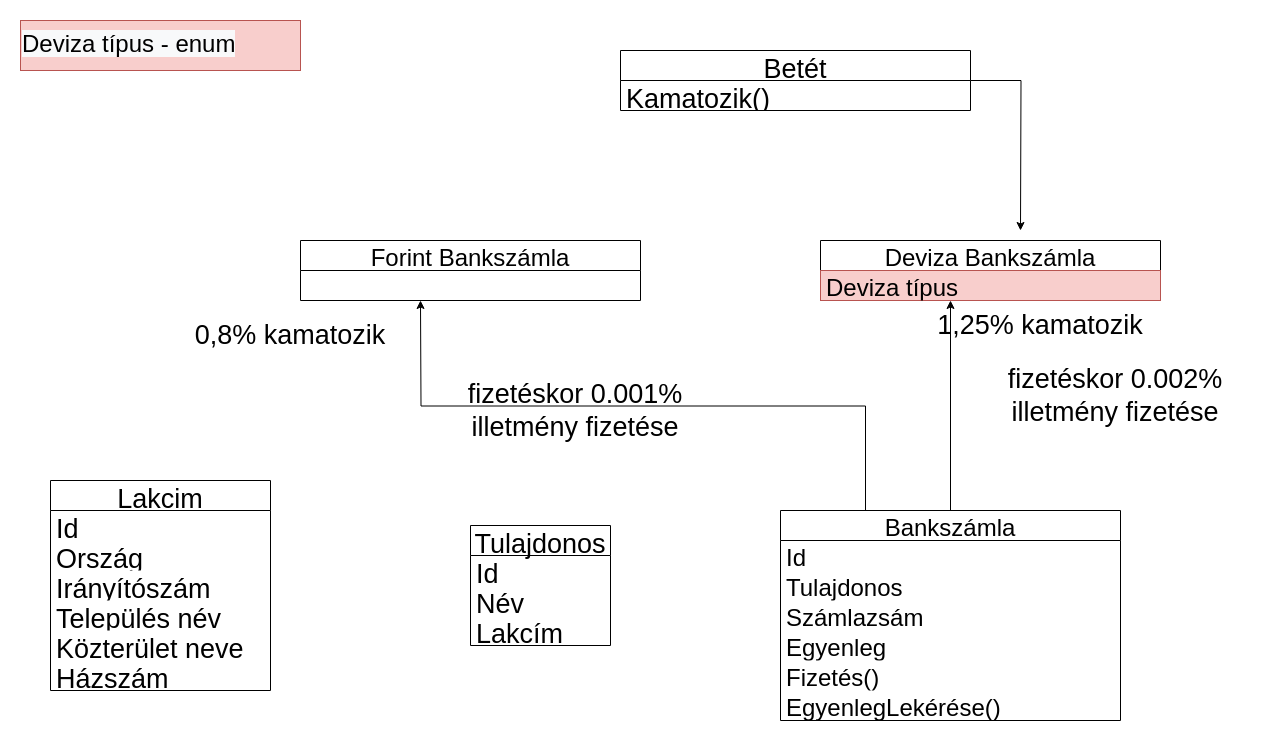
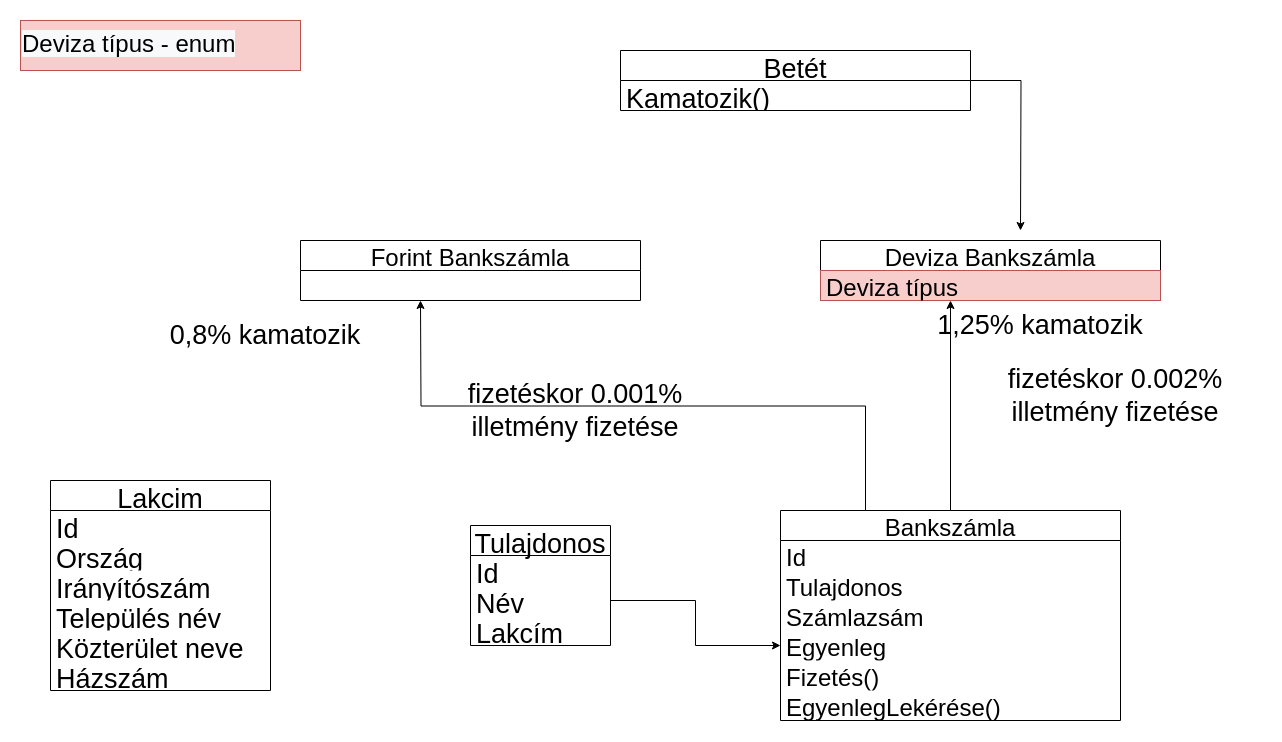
(291, 336) -> (266, 336)
none -> (696, 620)
